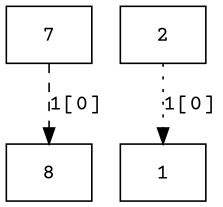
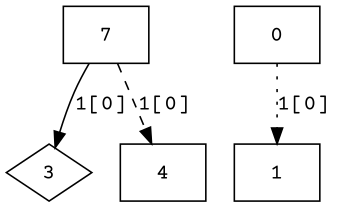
(163, 35) -> (277, 35)
none -> (49, 173)
(49, 173) -> (163, 173)
